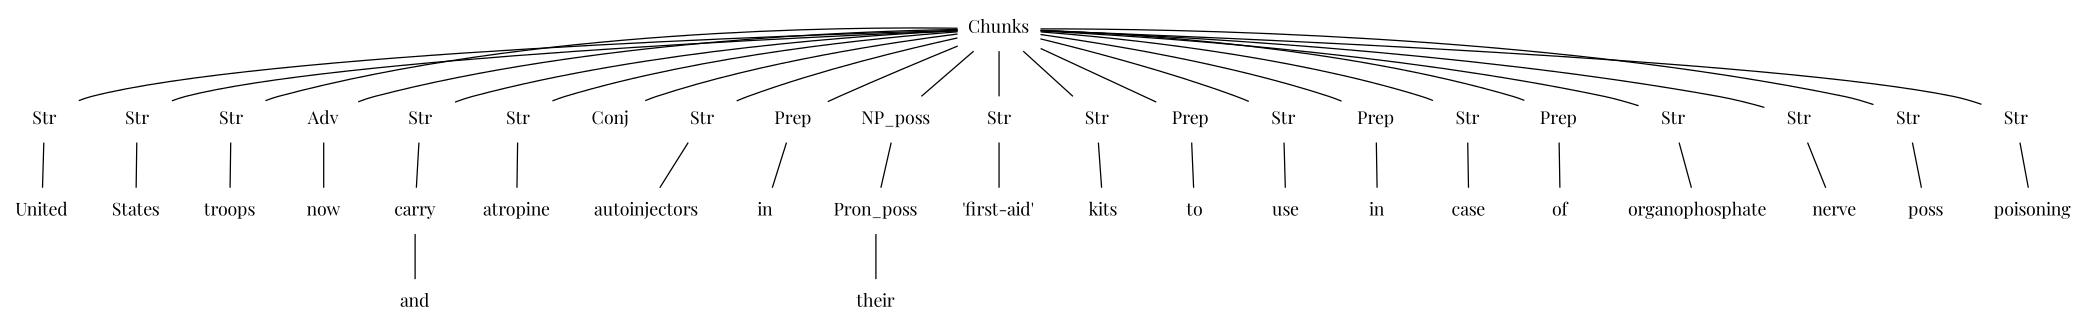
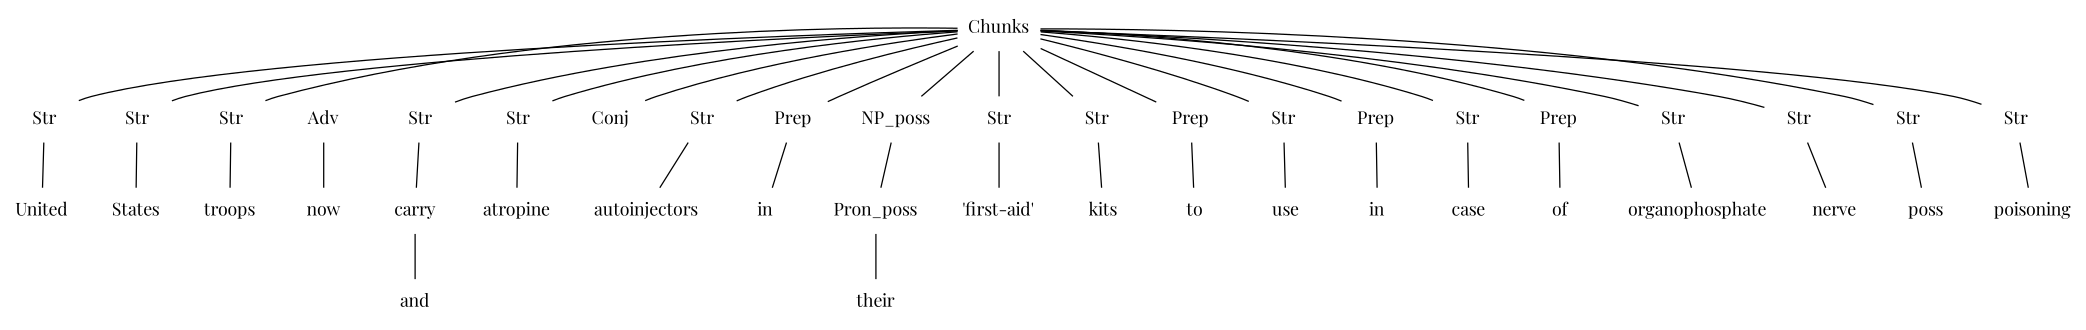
(551, 61) -> none
